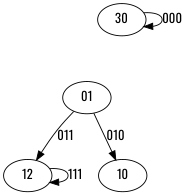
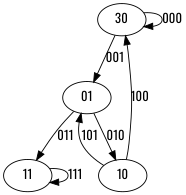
none -> (106, 55)
none -> (132, 102)
none -> (84, 148)
(28, 176) -> (28, 176)
